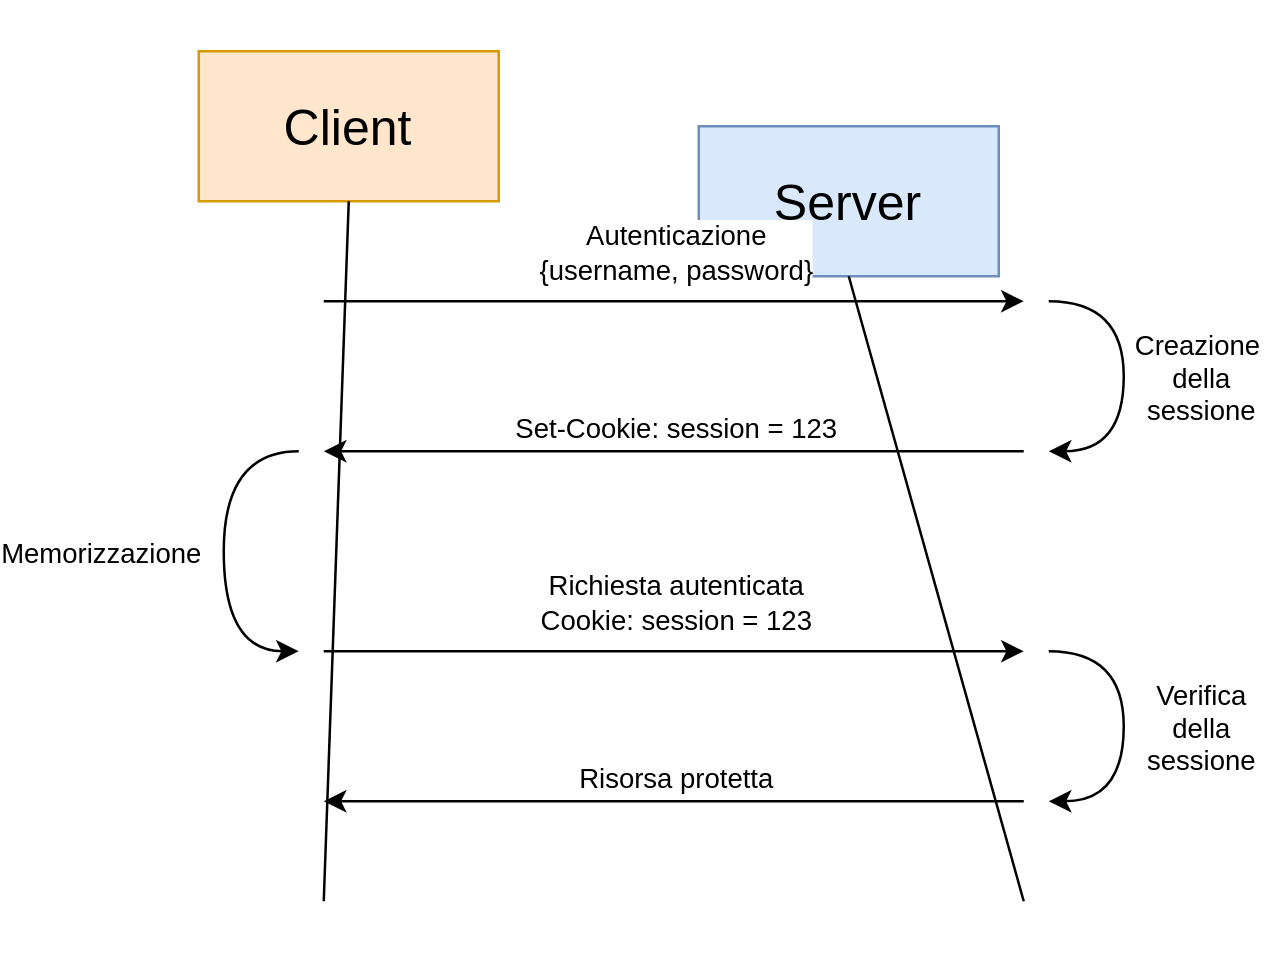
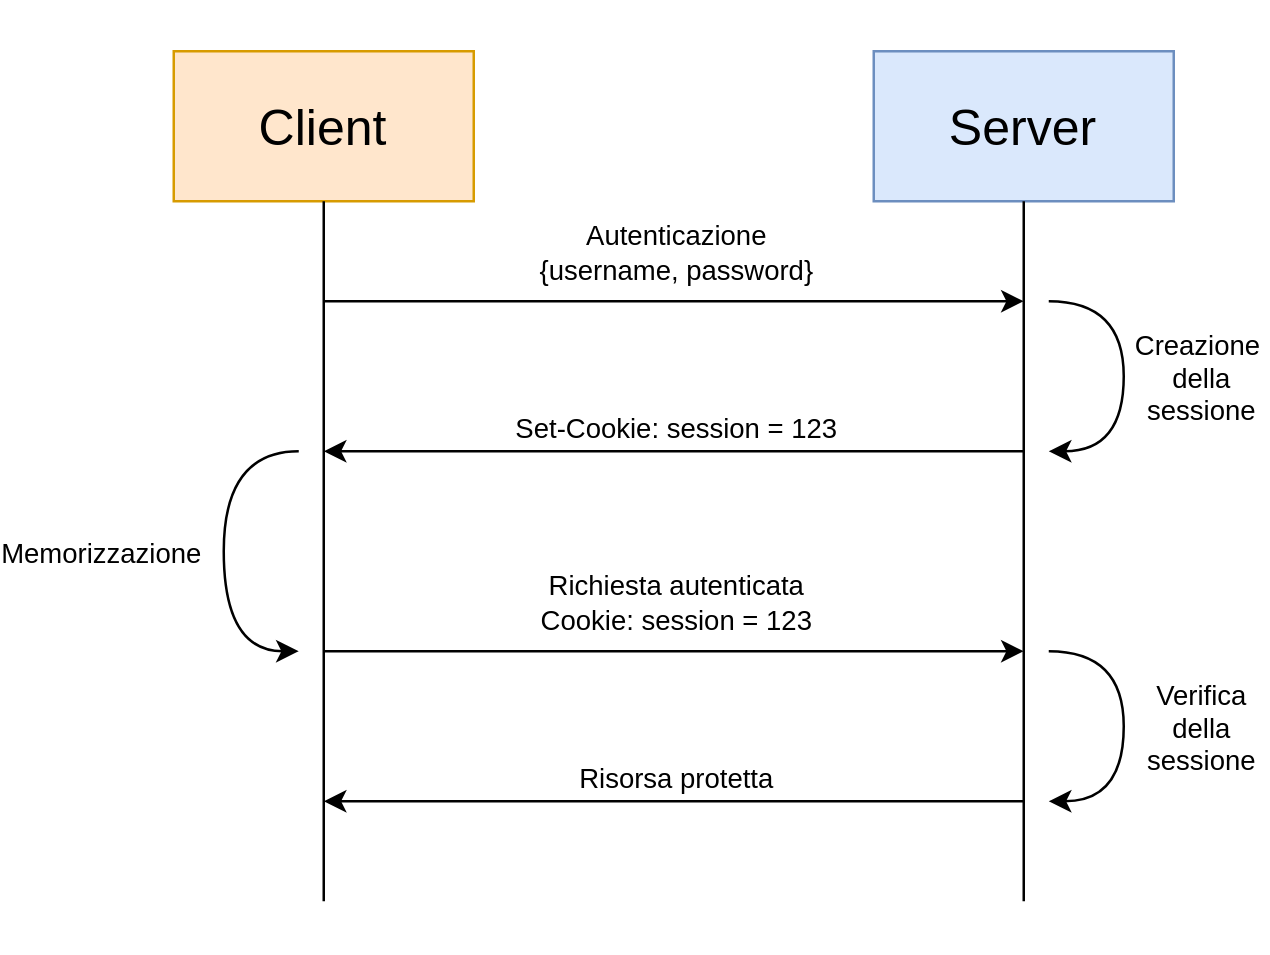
(349, 126) -> (324, 126)
(849, 201) -> (1024, 126)
